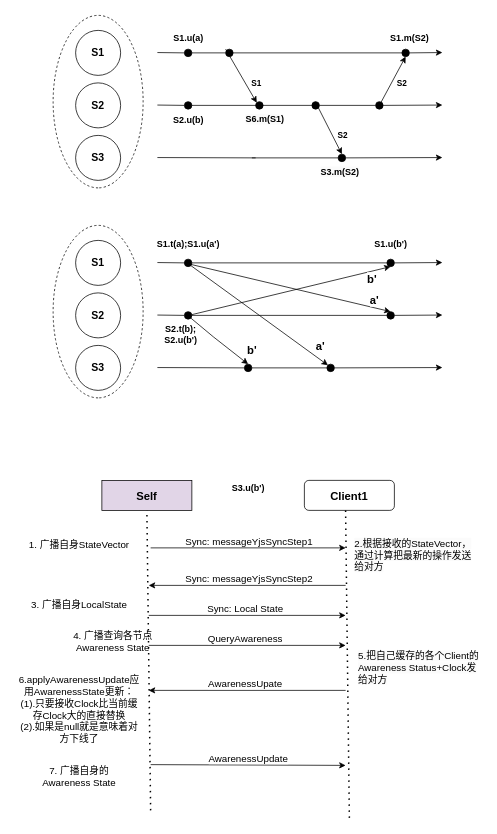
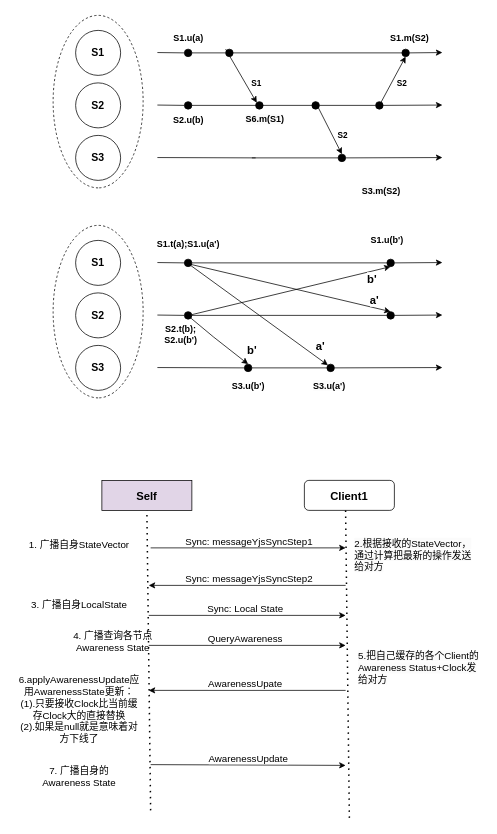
(364, 177) -> (405, 195)
(390, 244) -> (387, 240)
none -> (357, 390)
(248, 488) -> (248, 387)
